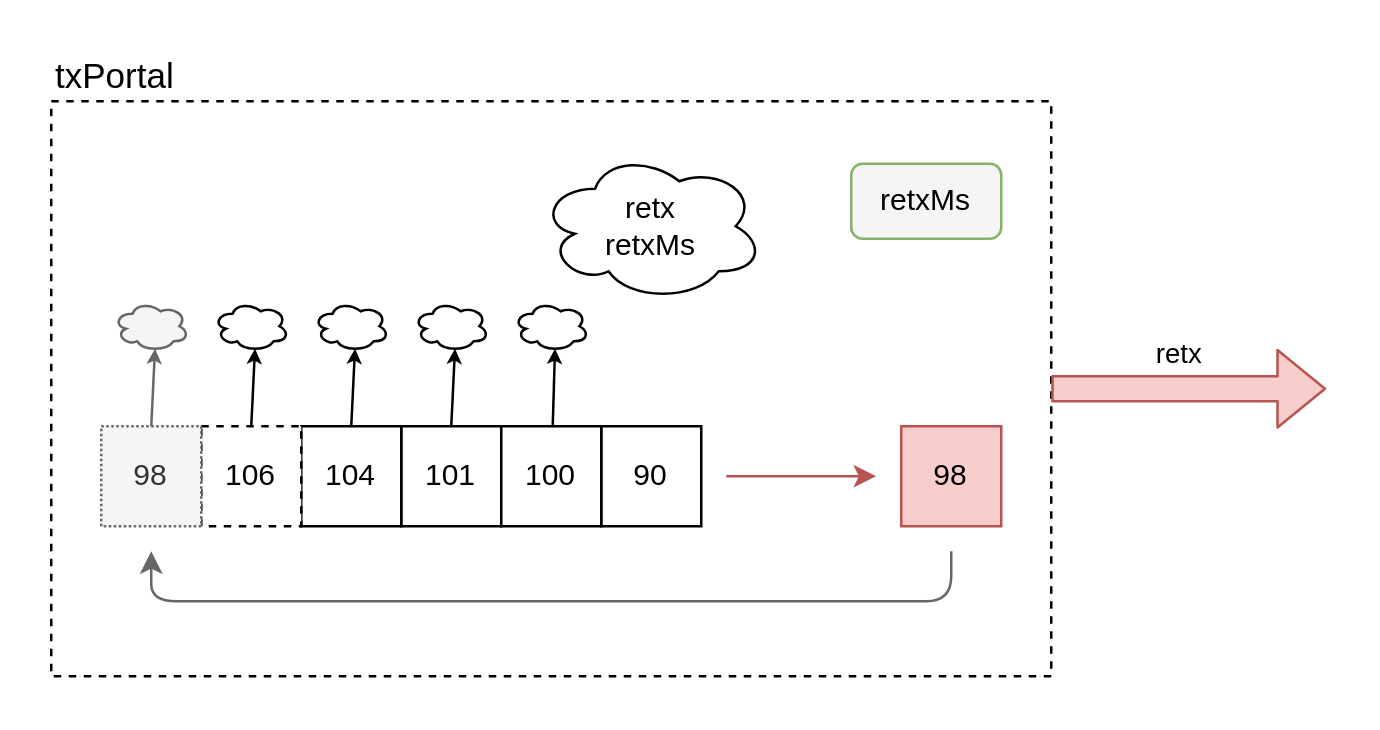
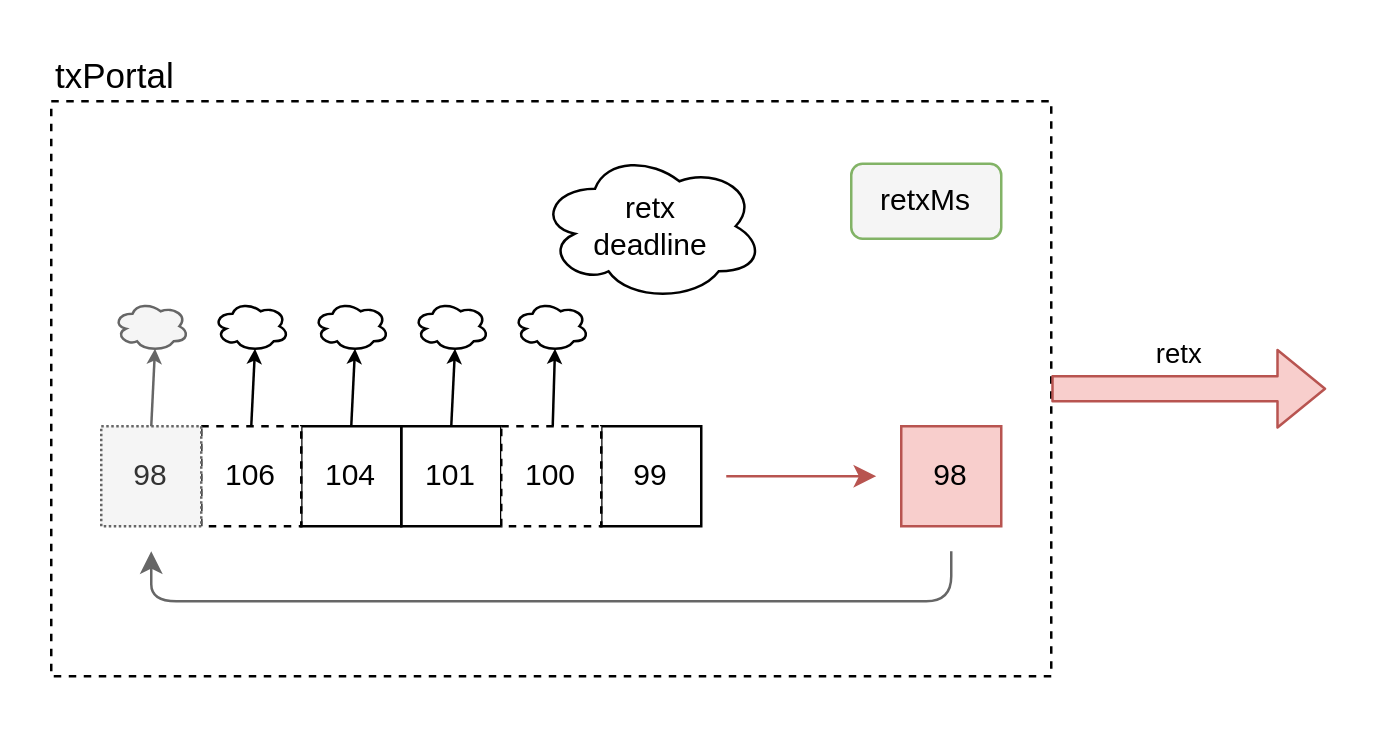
(651, 226) -> (651, 226)
(551, 476) -> (551, 476)
(651, 476) -> (651, 476)
